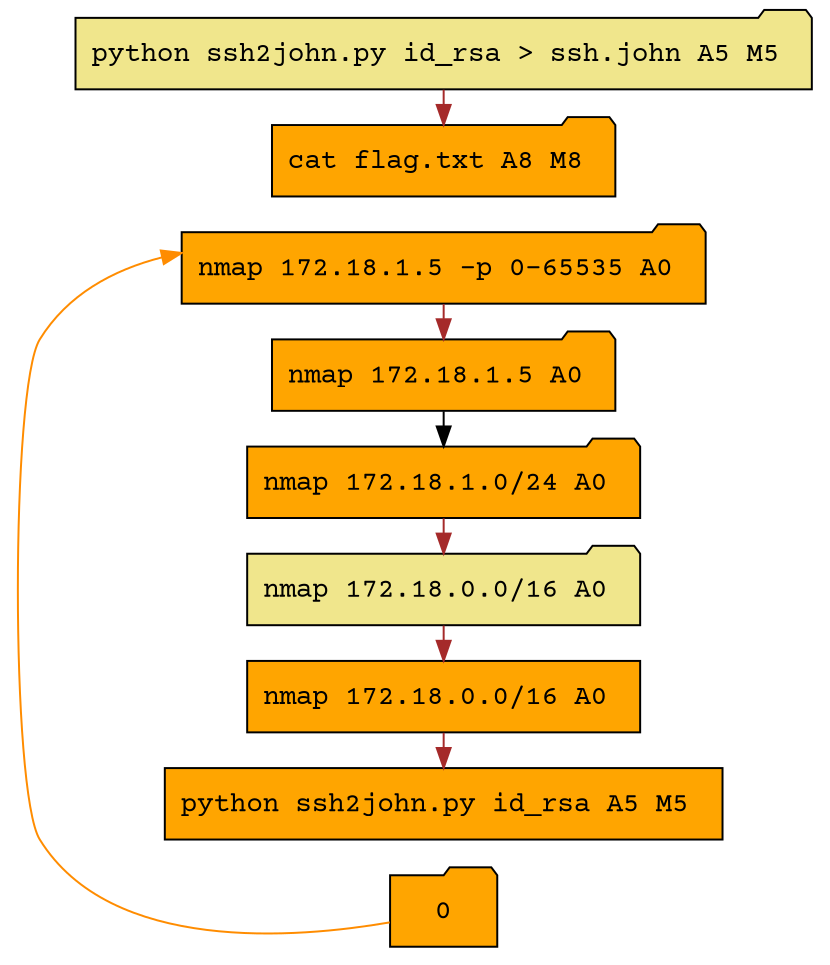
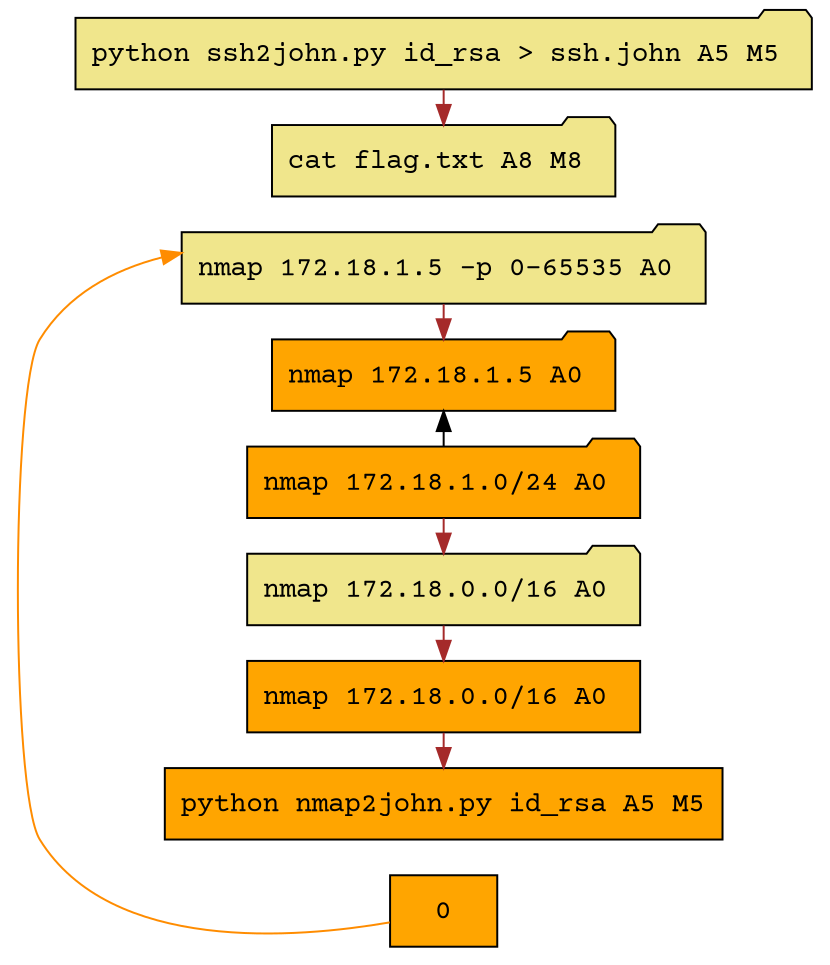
(444, 161) -> (444, 161)
(444, 268) -> (444, 268)
(444, 419) -> (444, 439)
(444, 804) -> (444, 804)
(444, 911) -> (444, 911)
